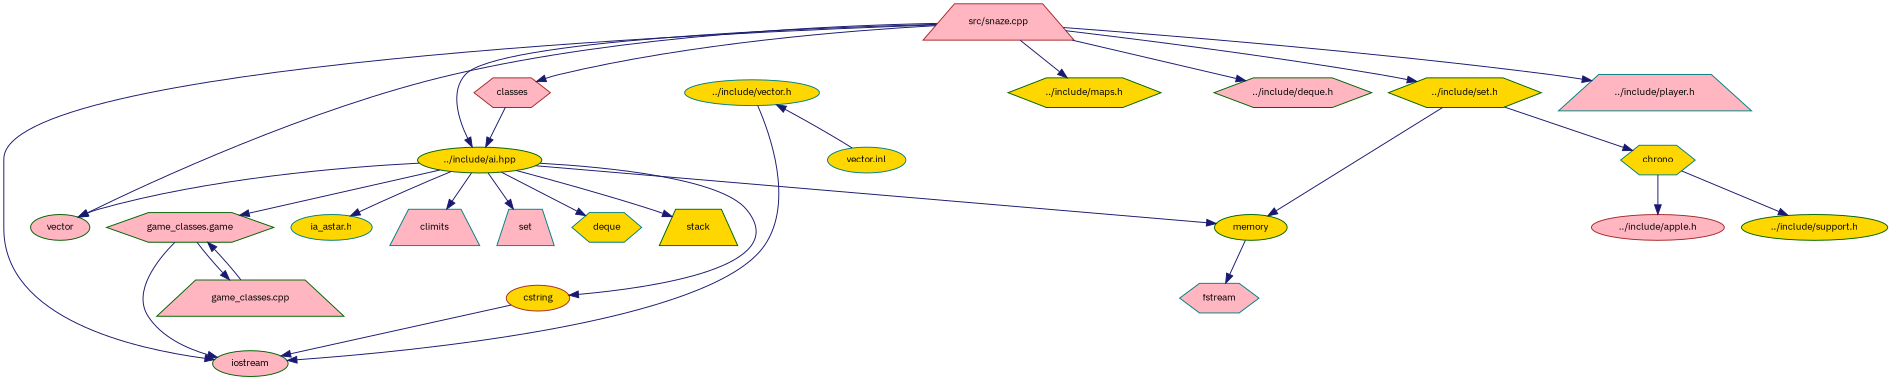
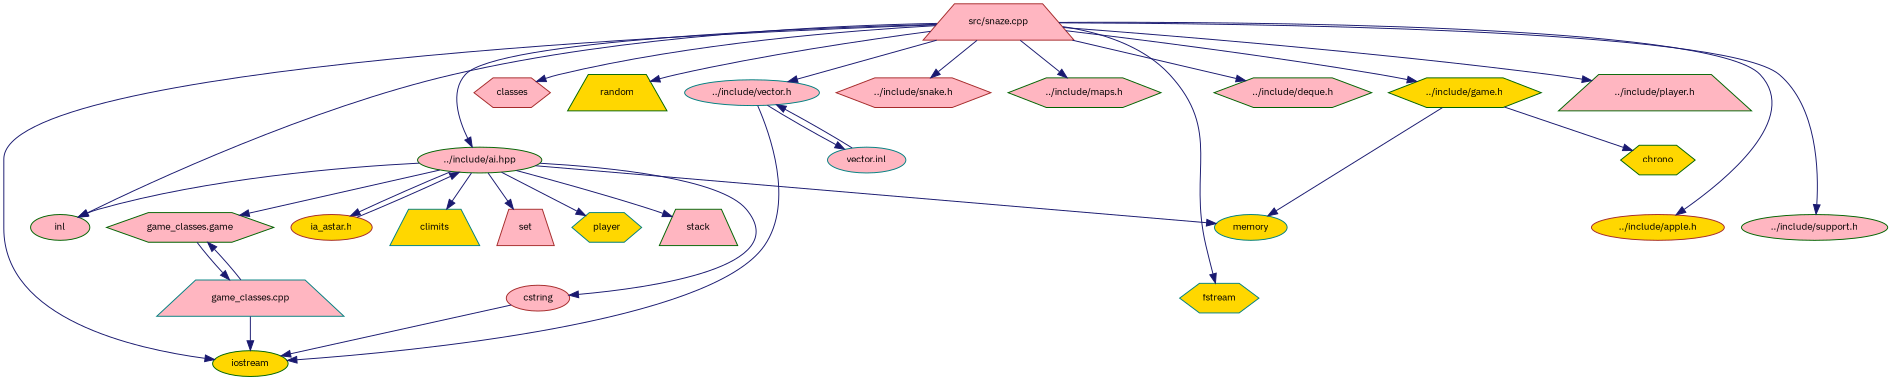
none -> (867, 60)
none -> (617, 93)
(752, 93) -> (752, 93)
none -> (914, 93)
(1085, 93) -> (1085, 93)
(1465, 93) -> (1465, 93)
(1655, 93) -> (1655, 93)
(498, 123) -> (404, 197)
none -> (801, 125)
(480, 160) -> (480, 160)
(867, 160) -> (867, 160)
(1658, 160) -> (1658, 160)
(1658, 190) -> (1499, 32)
(1730, 191) -> (1491, 33)
(60, 227) -> (60, 227)
(332, 227) -> (332, 227)
(435, 227) -> (435, 227)
(526, 227) -> (526, 227)
(607, 227) -> (607, 227)
(699, 227) -> (699, 227)
(1251, 227) -> (1251, 227)
(1658, 227) -> (1658, 227)
(1815, 227) -> (1815, 227)
(1238, 257) -> (1194, 112)
(250, 298) -> (250, 298)
(538, 298) -> (538, 298)
(1219, 298) -> (1219, 298)
(146, 311) -> (250, 329)
(250, 364) -> (250, 364)
